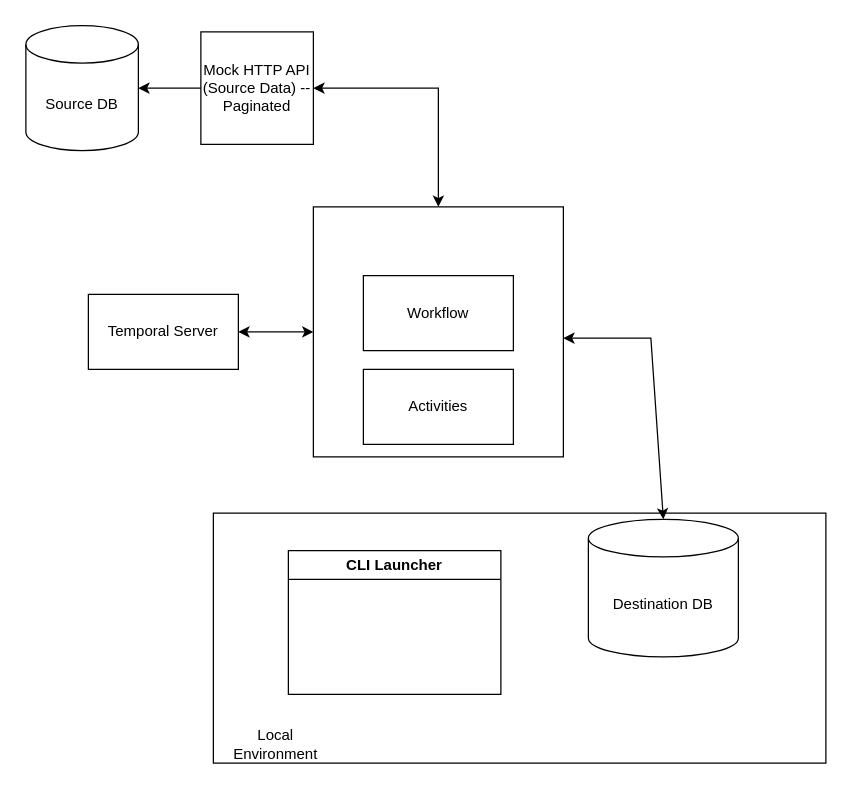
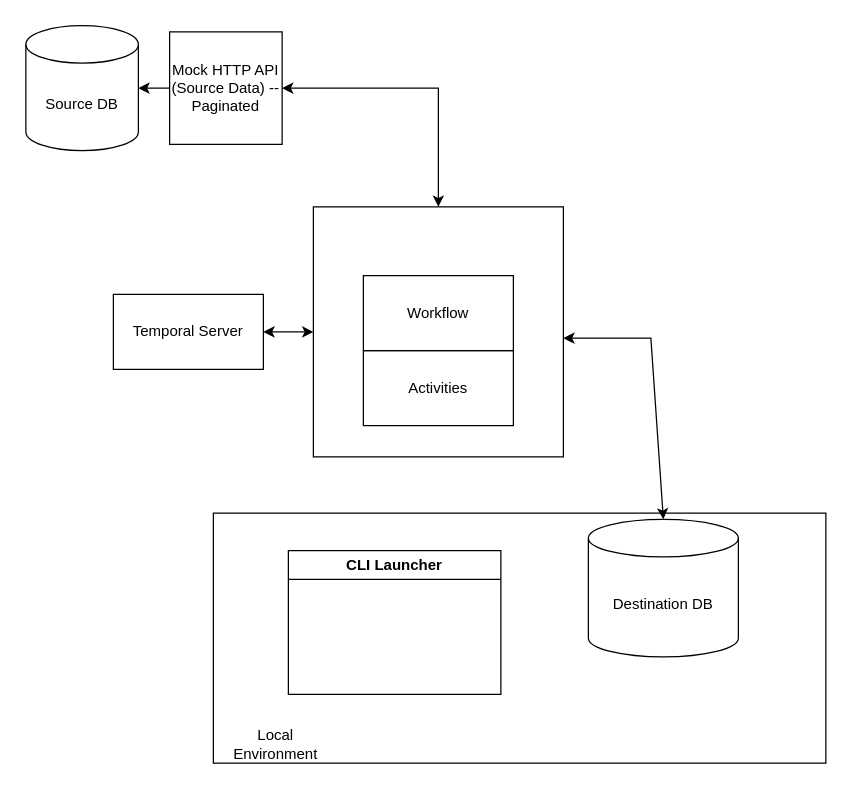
(257, 88) -> (226, 88)
(163, 332) -> (188, 332)
(438, 407) -> (438, 388)
